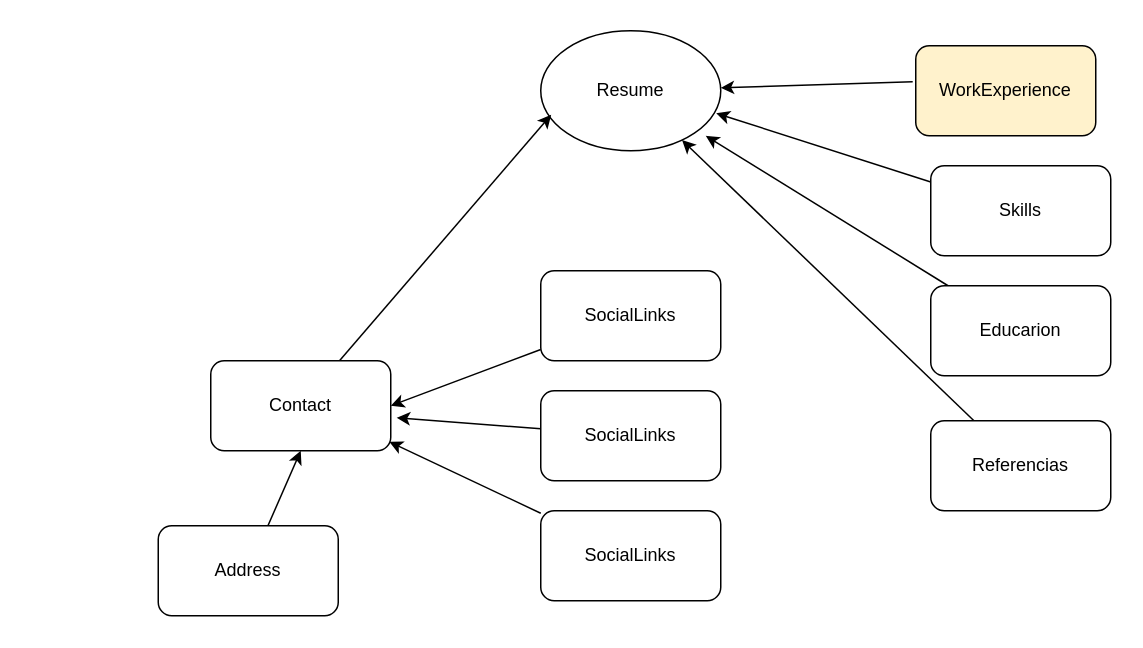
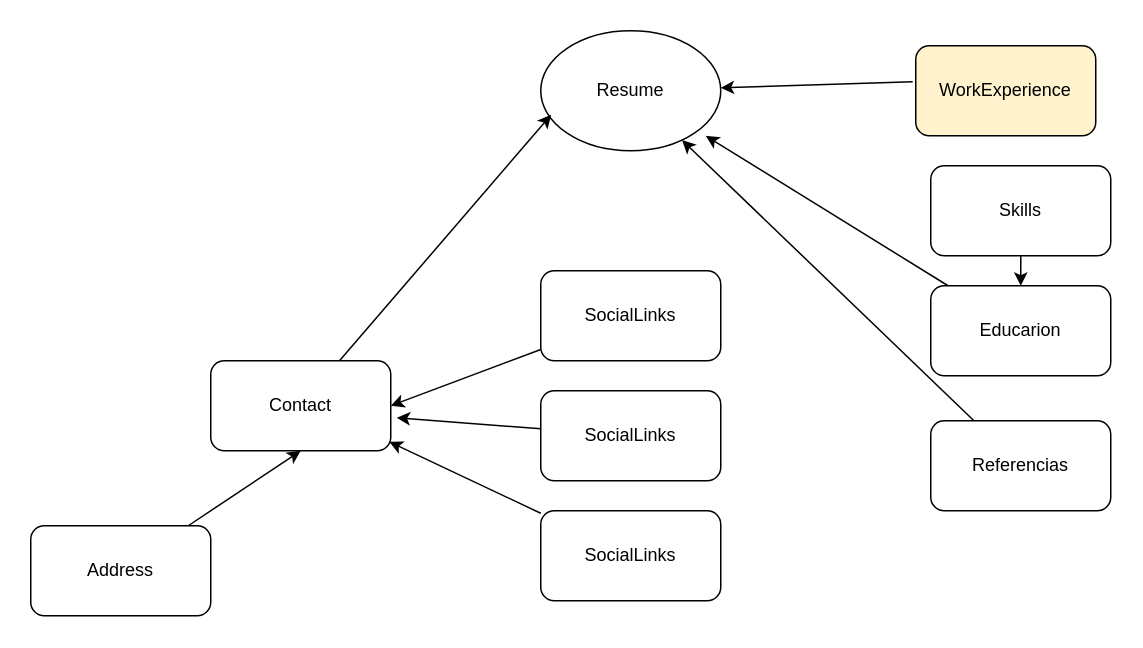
(829, 149) -> (1021, 266)
(248, 571) -> (121, 571)
